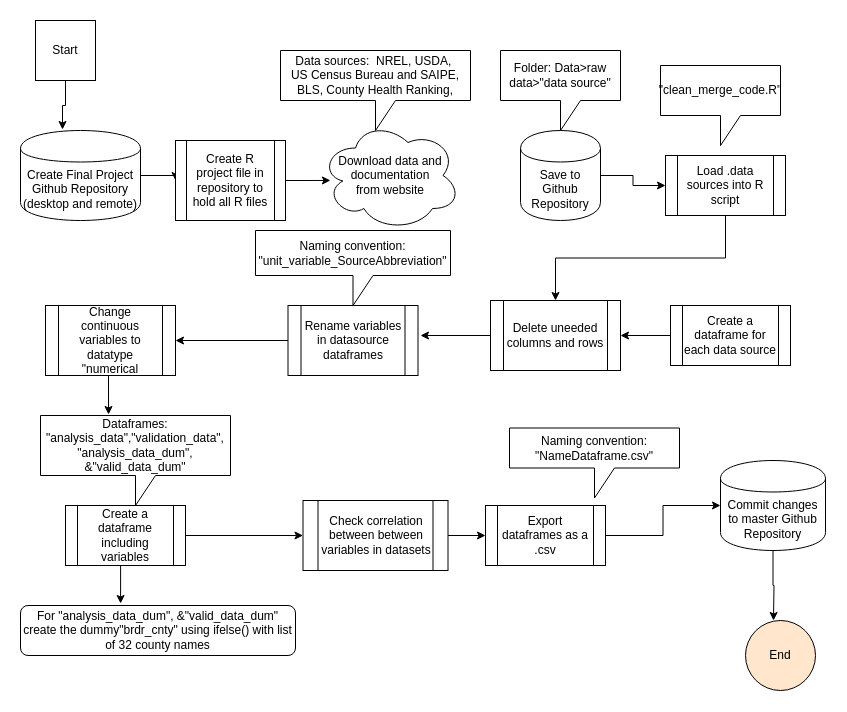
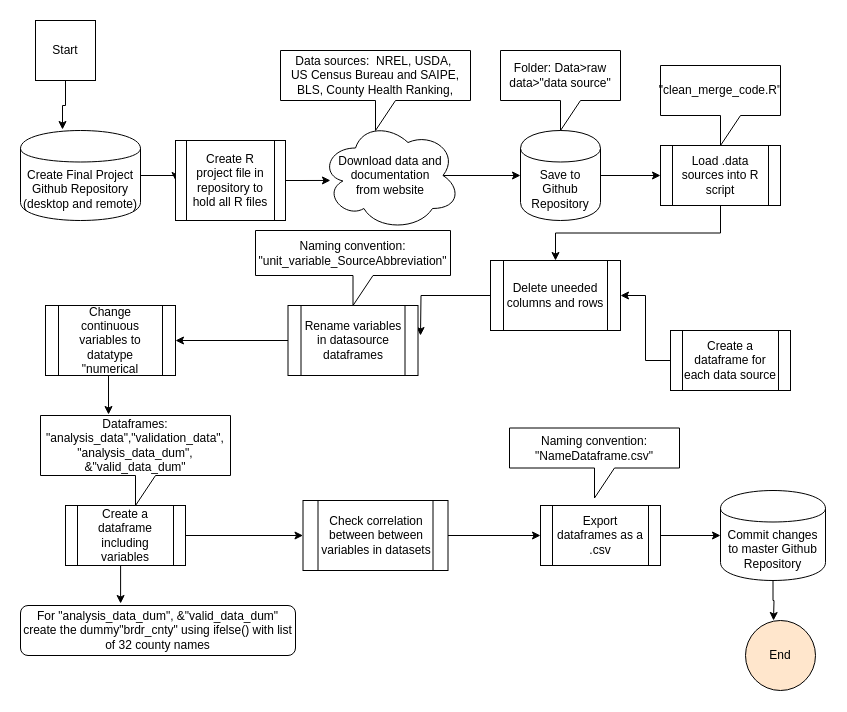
none -> (478, 176)
(726, 186) -> (721, 176)
(556, 336) -> (556, 296)
(731, 336) -> (731, 361)
(773, 506) -> (773, 536)
(546, 536) -> (601, 536)
